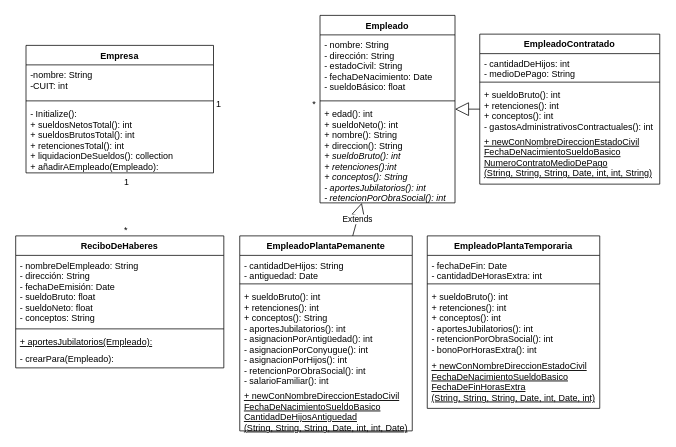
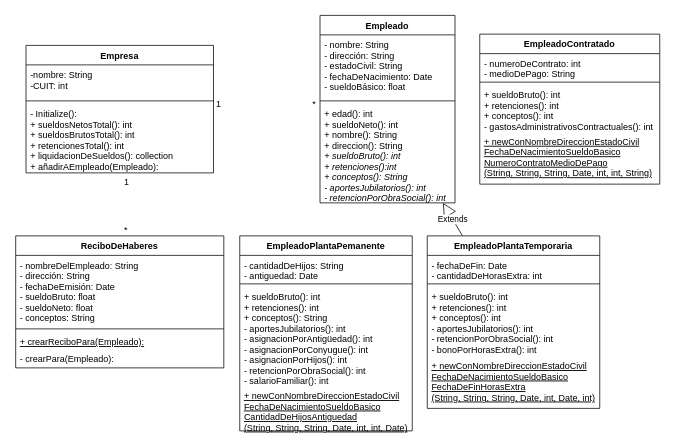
(532, 64) -> (537, 64)
(473, 109) -> none
none -> (456, 225)
(355, 226) -> none
(93, 342) -> (86, 342)
